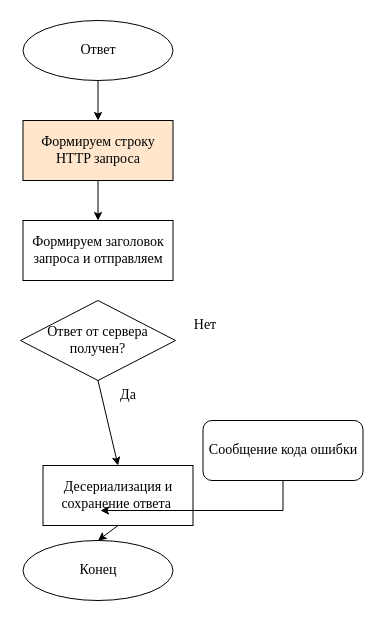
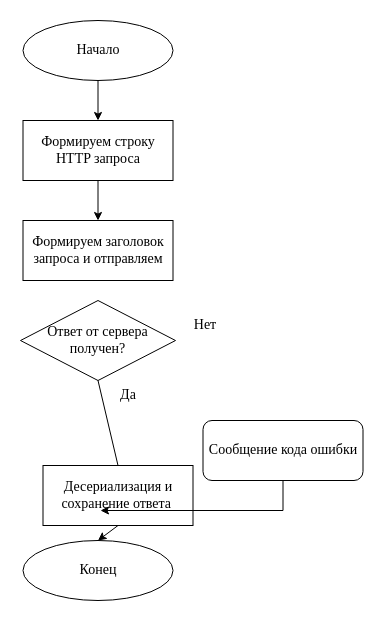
(99, 51) -> (99, 51)
(98, 151) -> (98, 151)
(116, 457) -> (117, 460)
